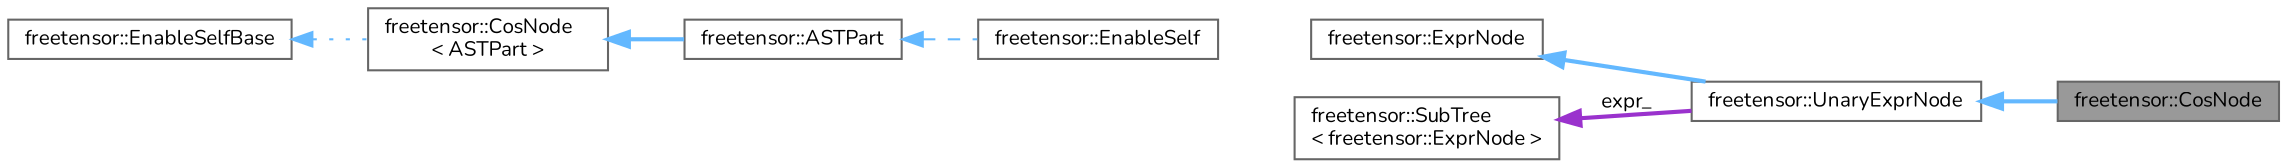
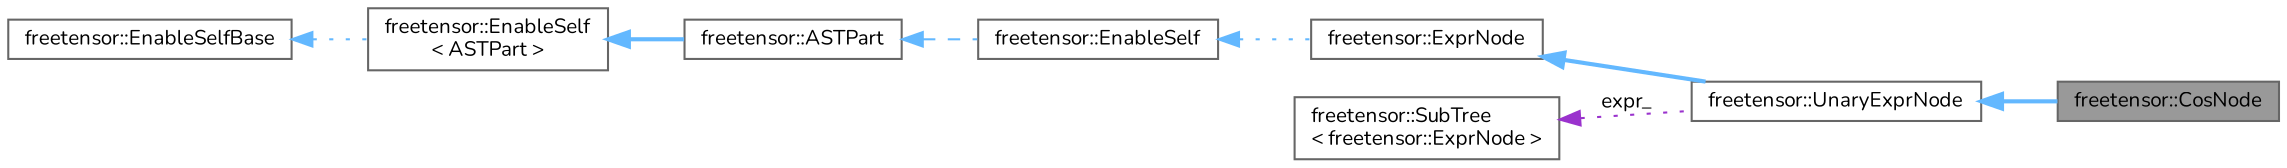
(488, 39) -> (488, 39)
none -> (1275, 39)
(1636, 114) -> (1636, 114)
